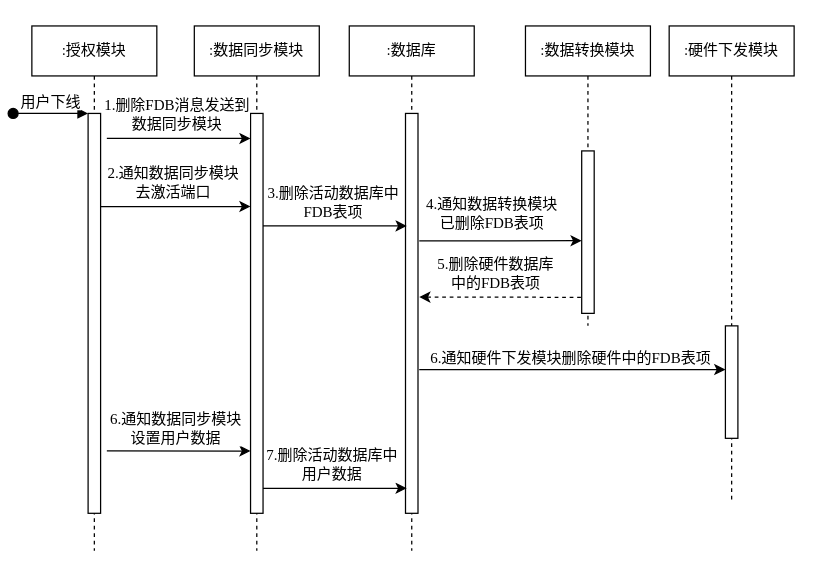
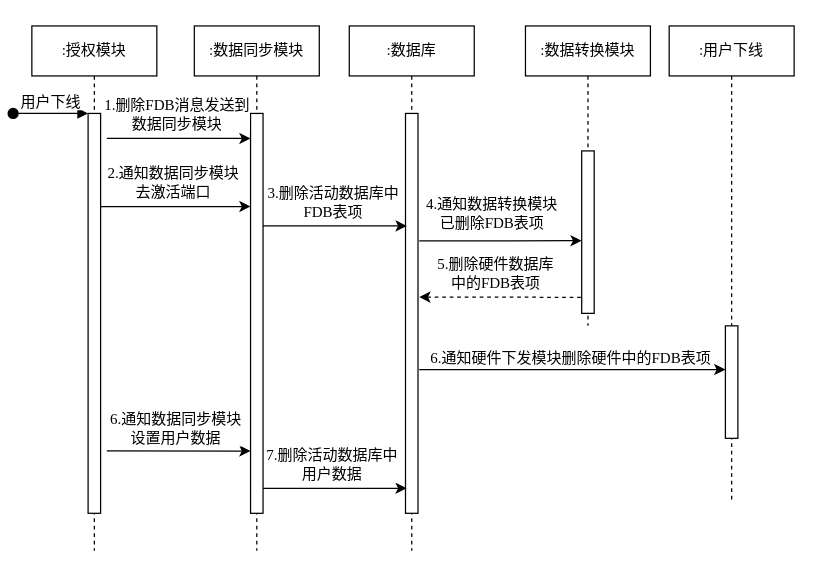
(732, 51) -> (732, 51)
